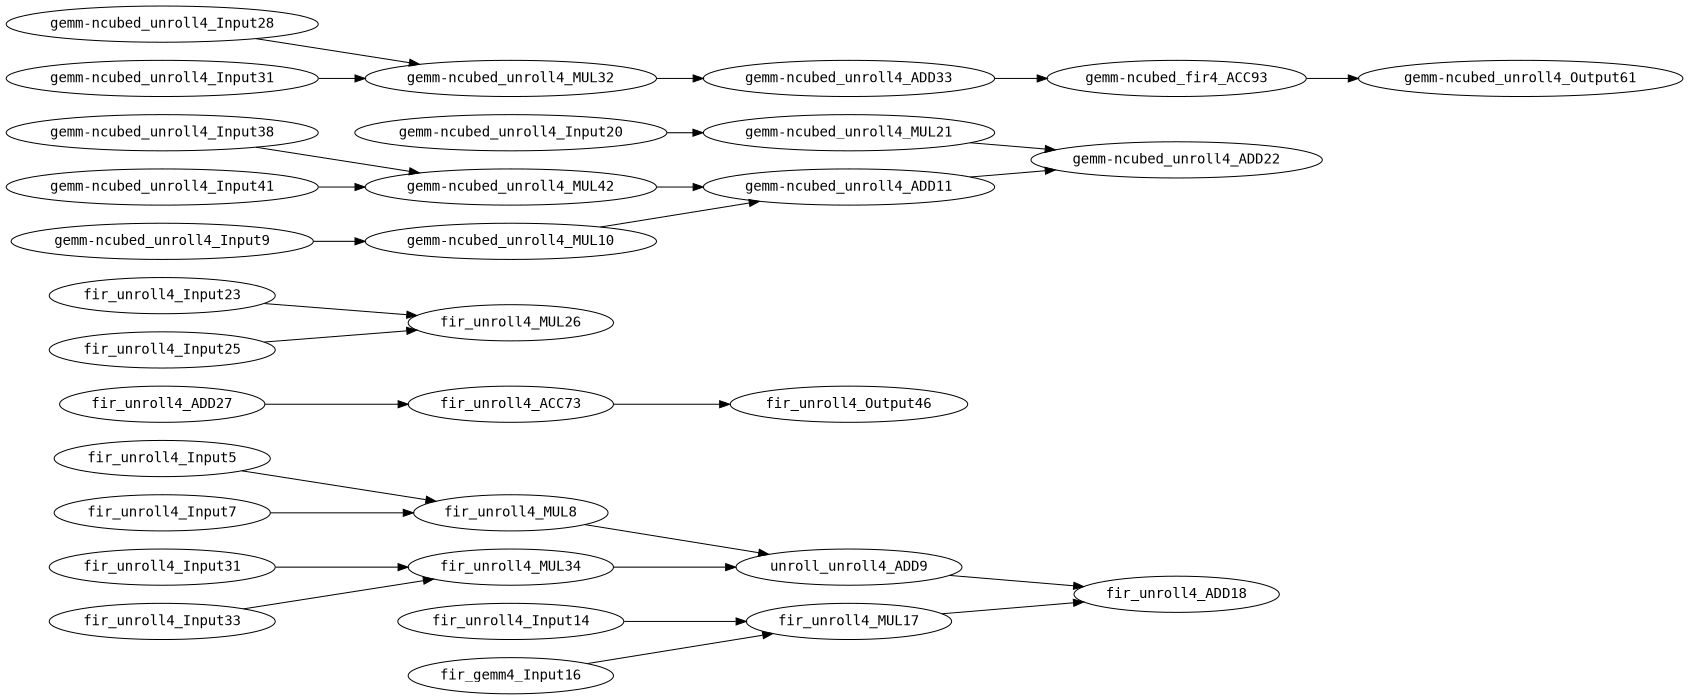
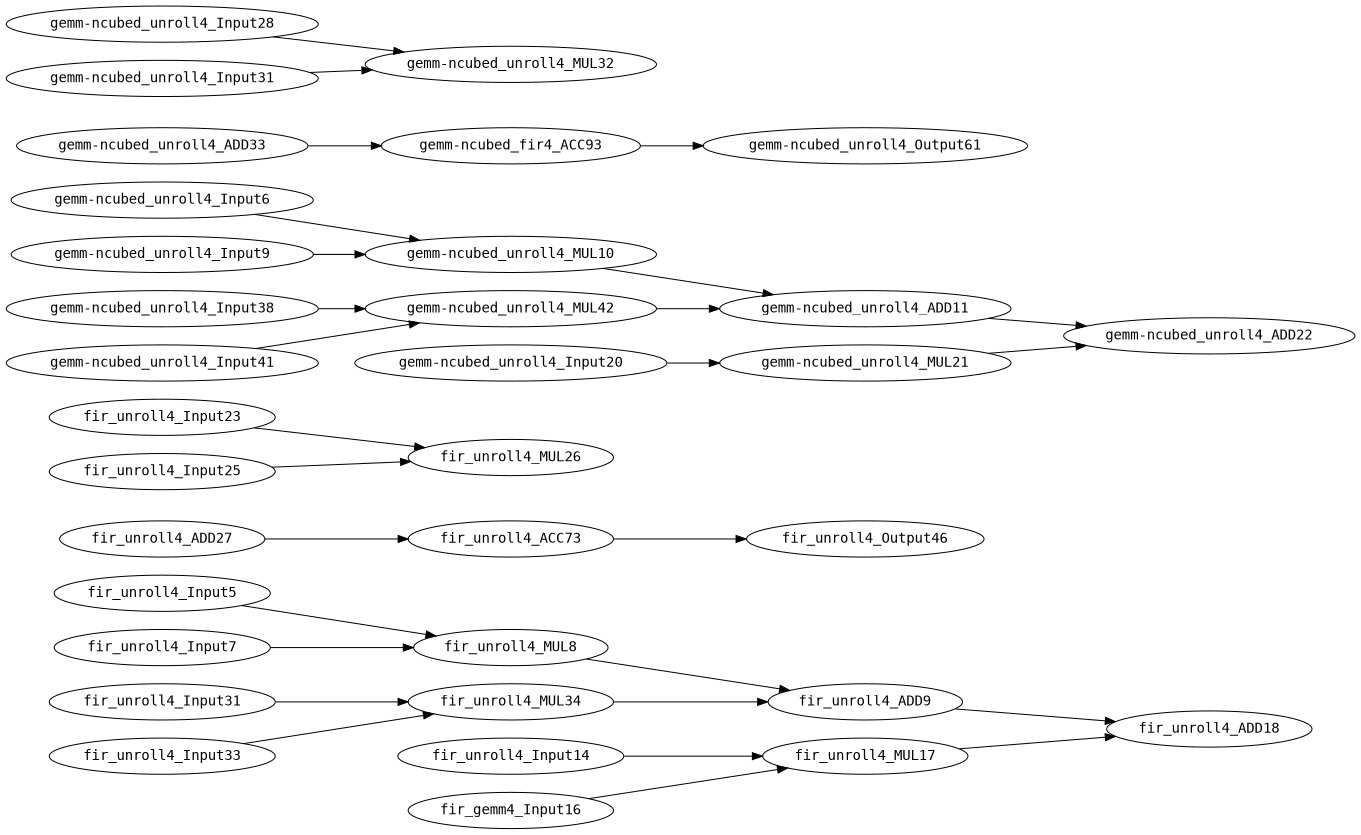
(675, 78) -> none
none -> (162, 200)
(849, 567) -> (865, 702)
